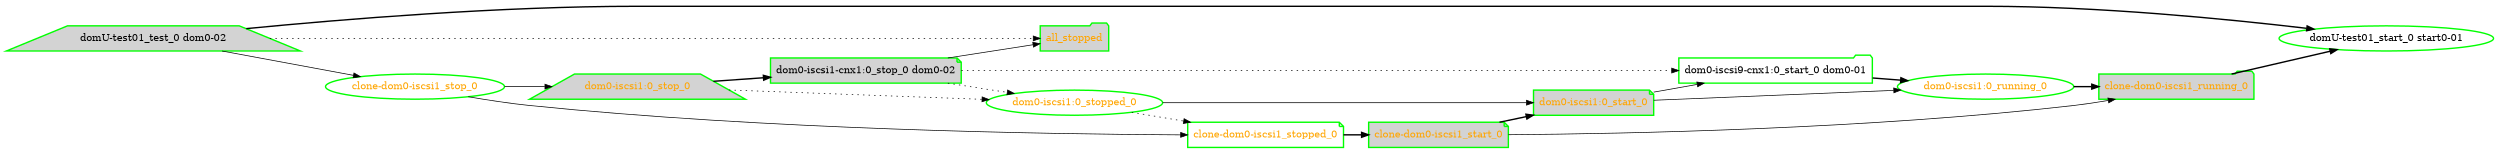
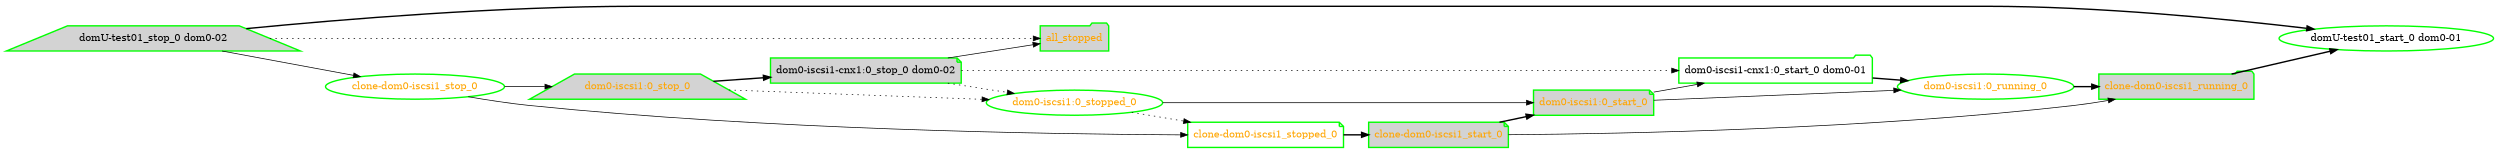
(153, 38) -> (153, 38)
(2386, 38) -> (2386, 38)
(1776, 71) -> (1776, 71)
